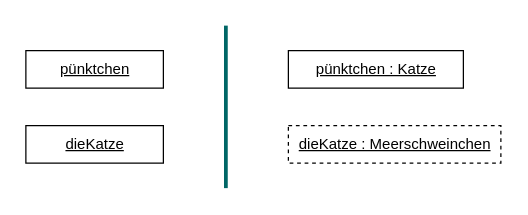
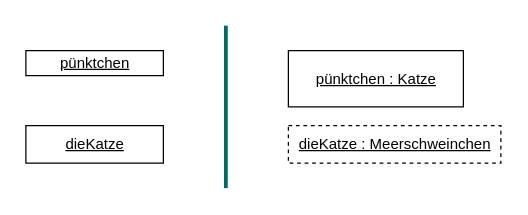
(94, 69) -> (94, 63)
(376, 69) -> (376, 79)
